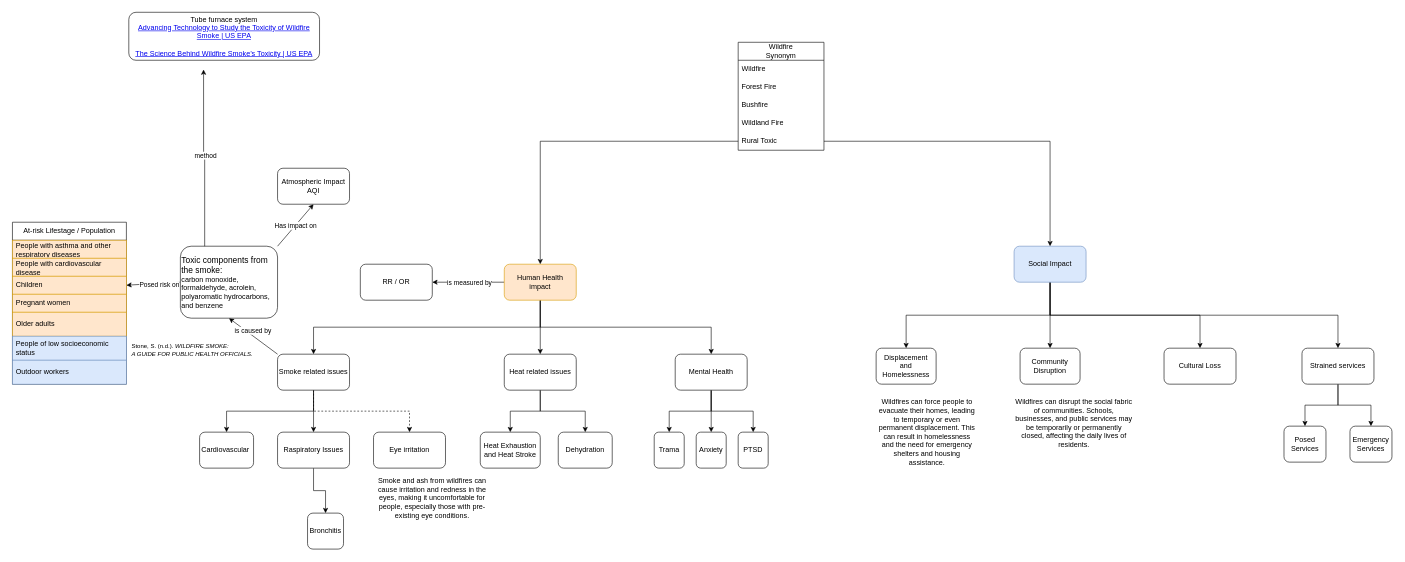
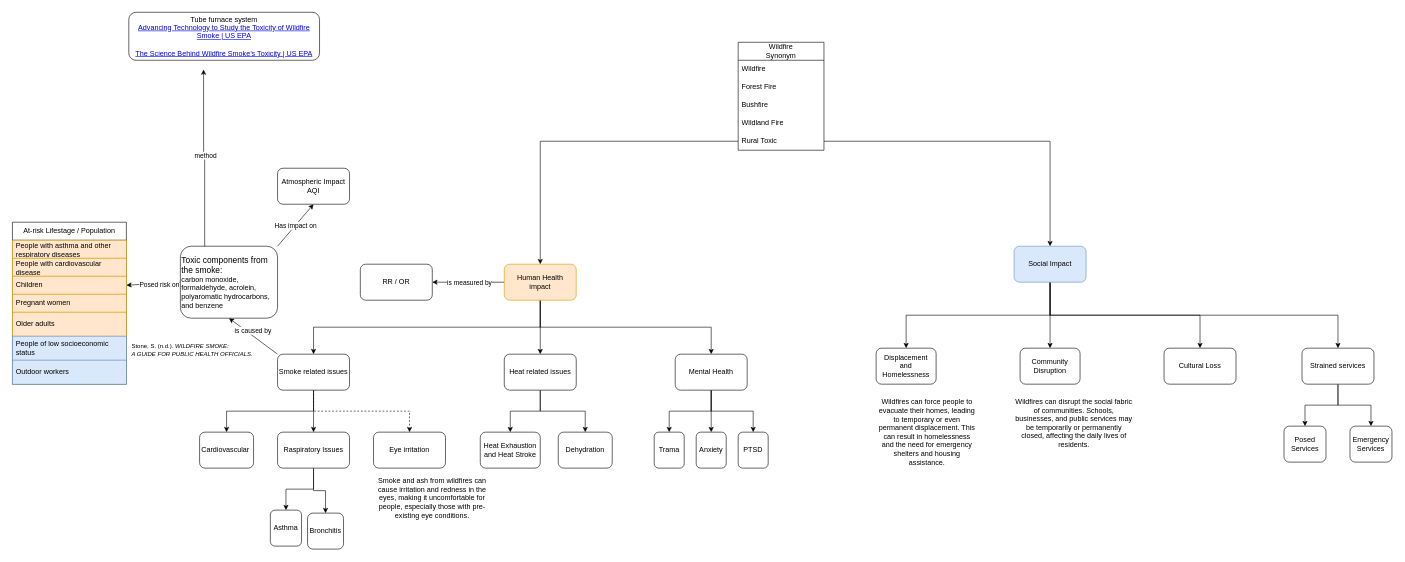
none -> (286, 489)
none -> (286, 528)
